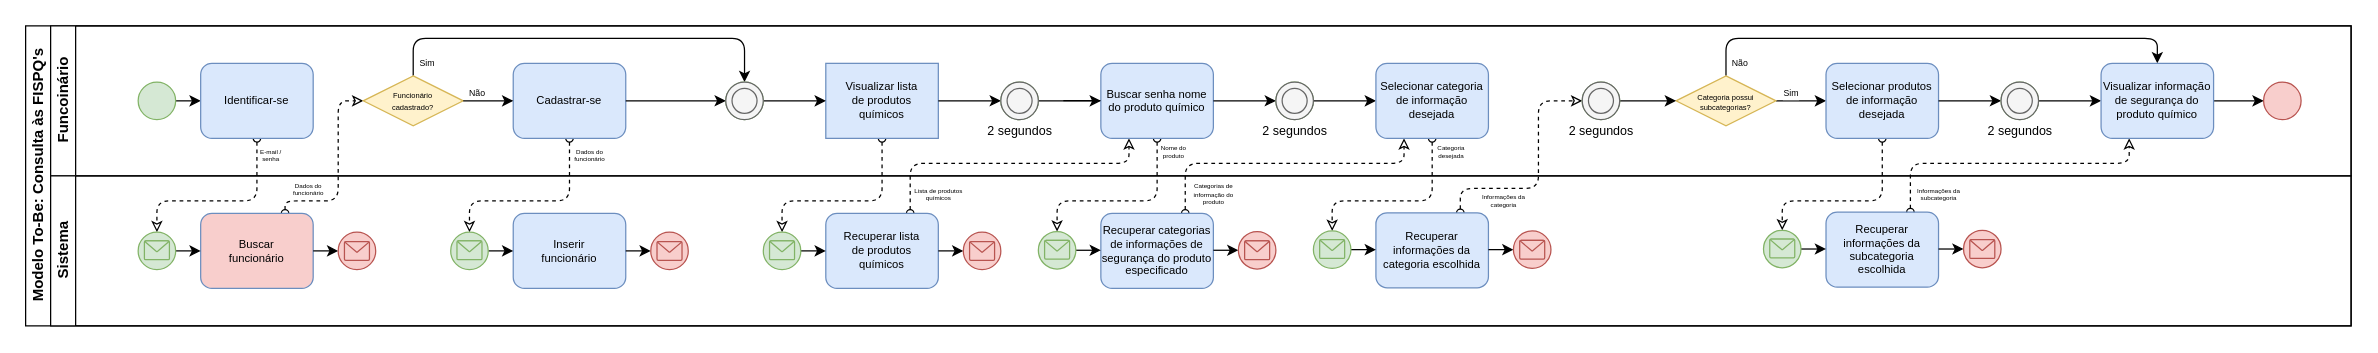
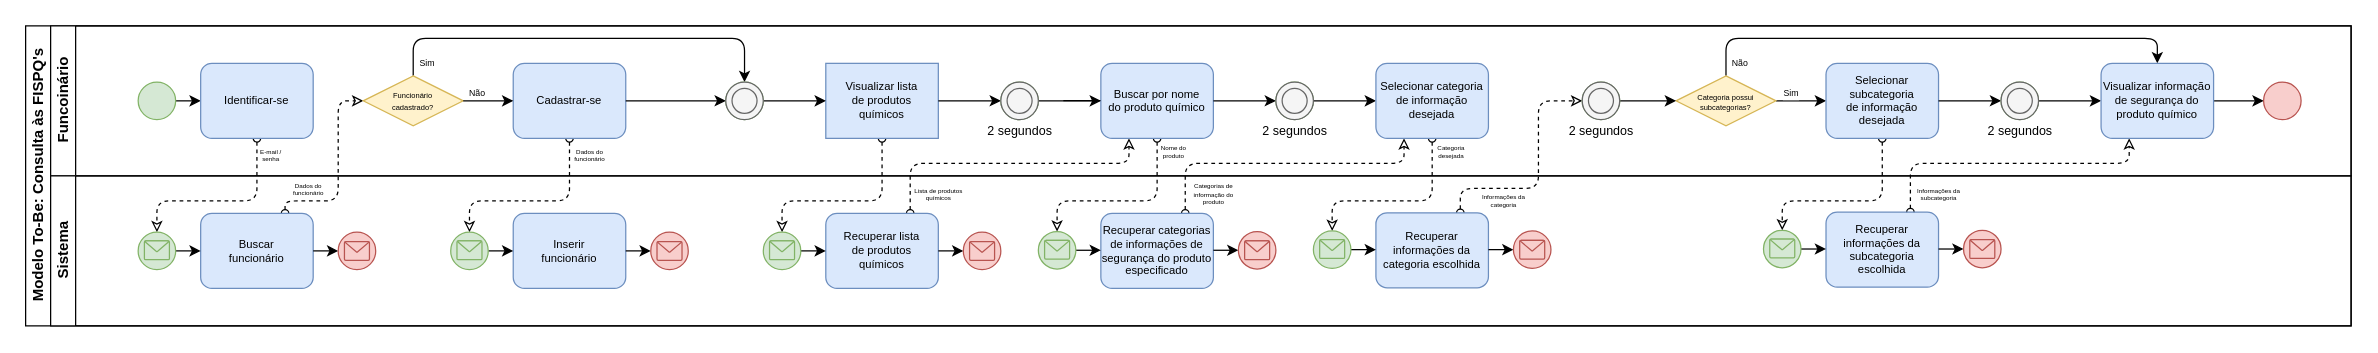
(1157, 101) -> (1157, 101)
(1882, 101) -> (1882, 101)
(257, 251) -> (257, 251)
